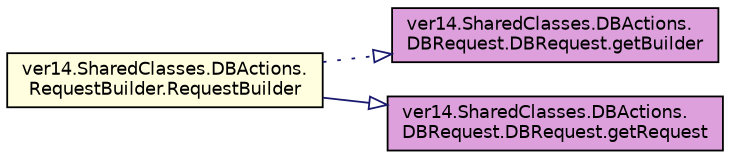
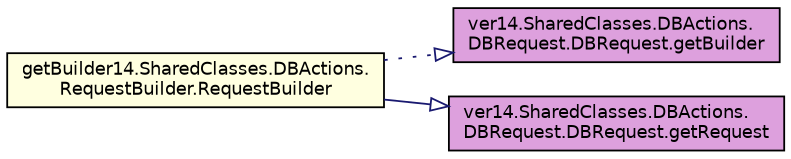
(165, 80) -> (196, 80)
